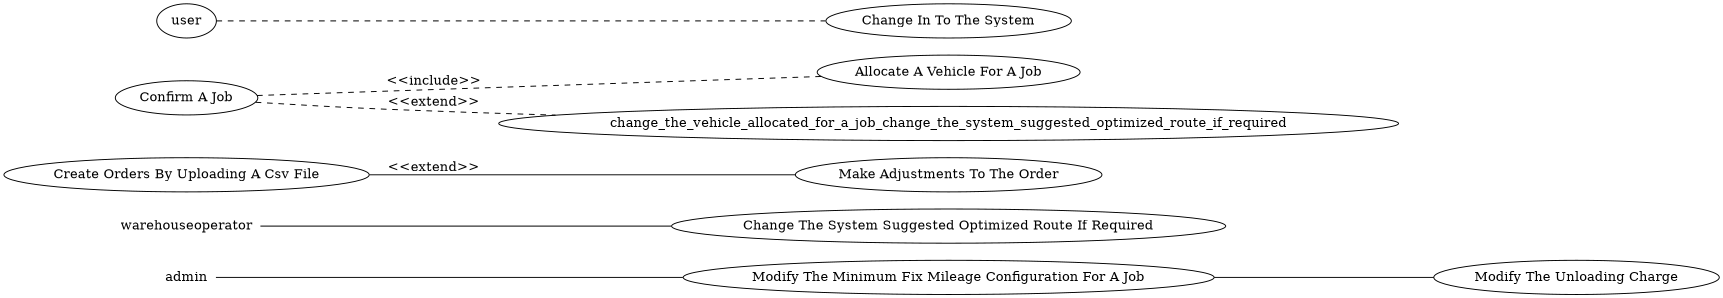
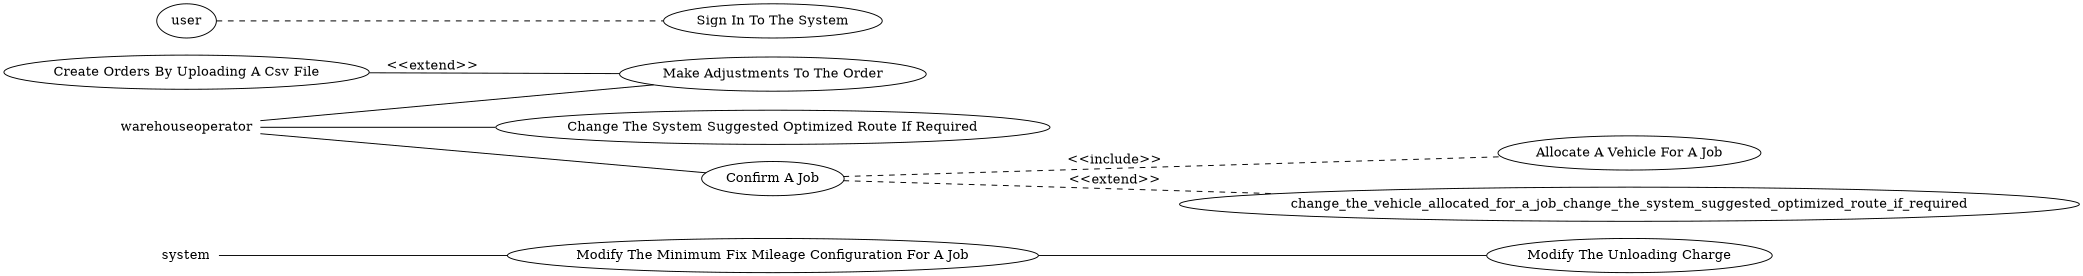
(949, 21) -> (773, 21)
none -> (457, 103)
none -> (483, 153)
(187, 277) -> (187, 256)
